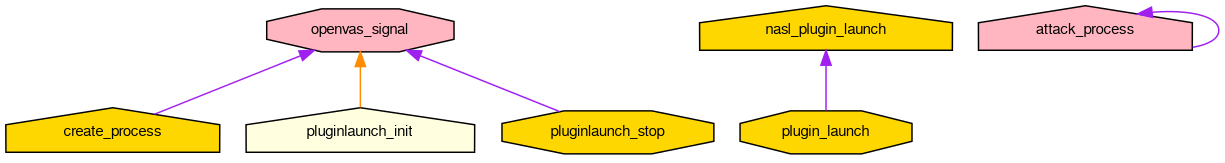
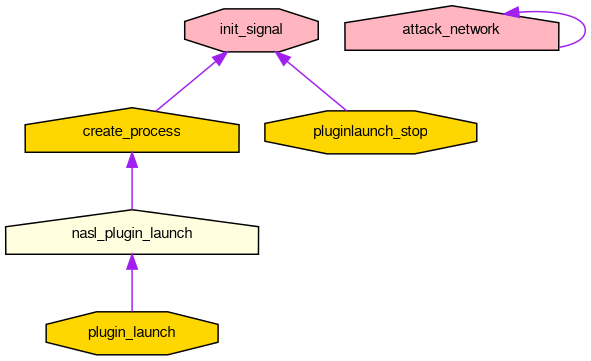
(360, 30) -> (251, 30)
(826, 30) -> (132, 234)
(1085, 30) -> (452, 30)
(360, 132) -> none
none -> (132, 188)
